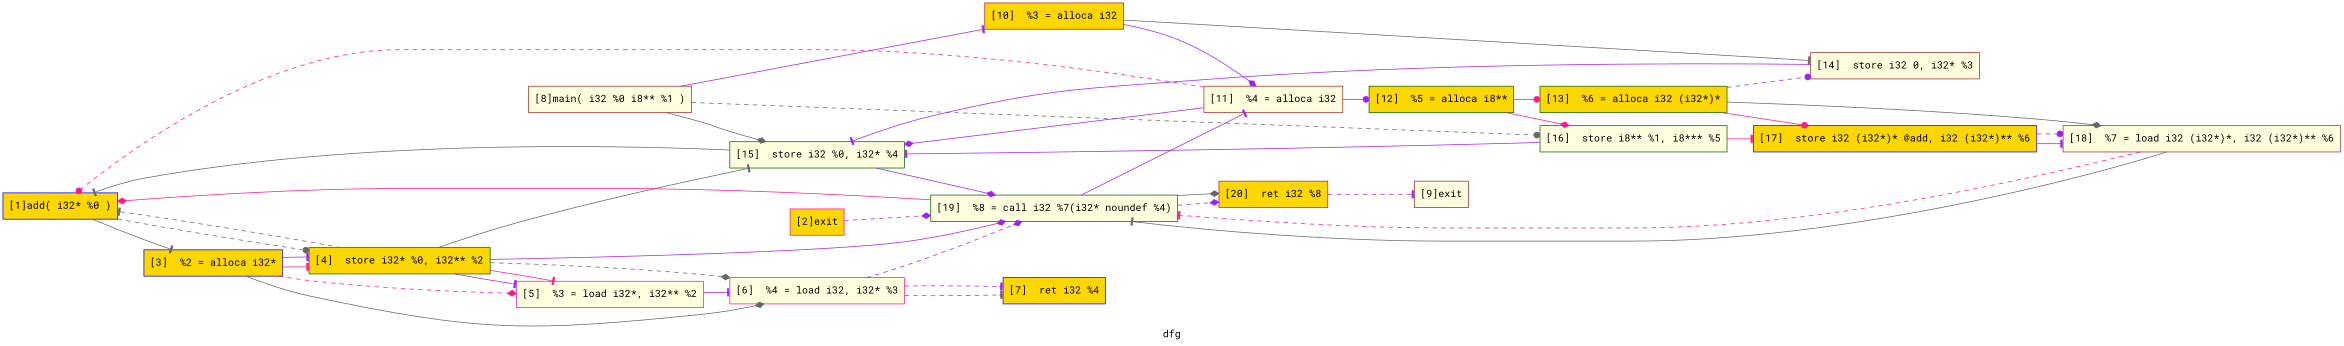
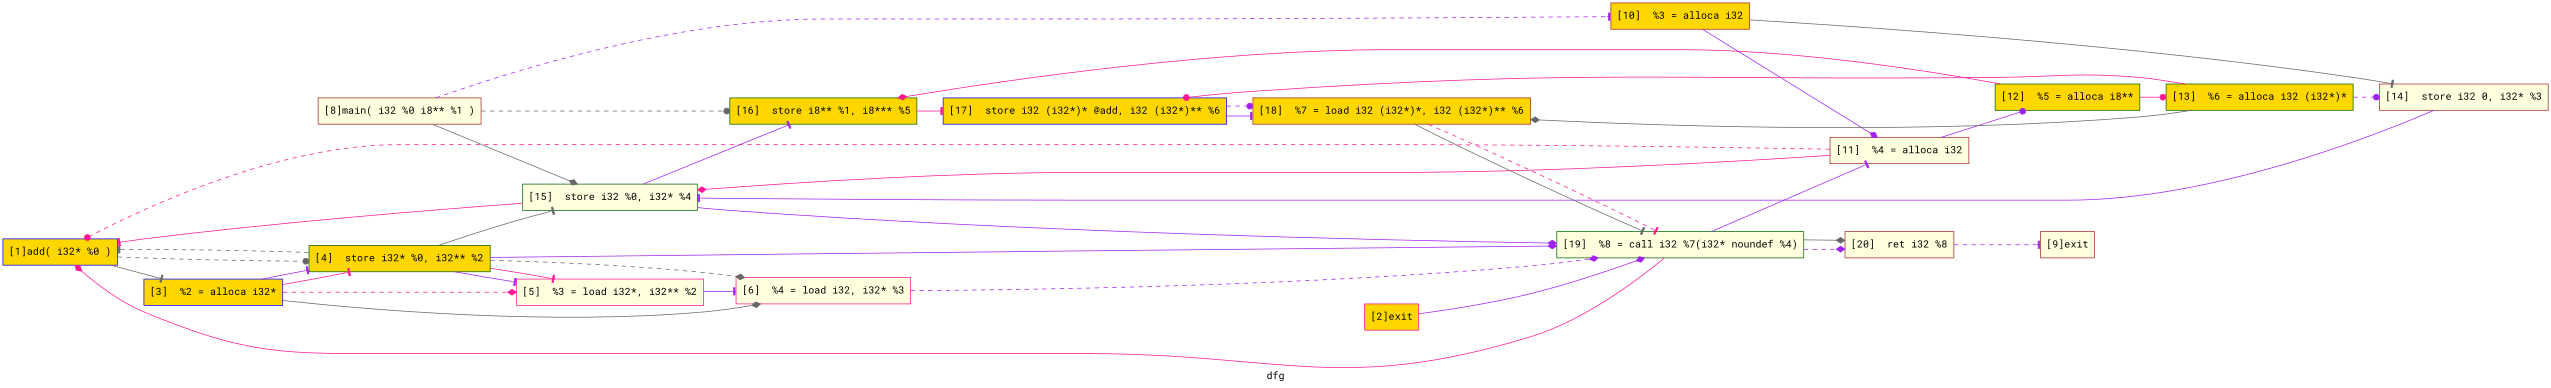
(831, 58) -> (1017, 19)
(1059, 125) -> (1268, 172)
(1634, 139) -> (823, 111)
(2202, 139) -> (1392, 111)
(1224, 149) -> (715, 155)
(411, 150) -> (322, 220)
(1273, 194) -> (1899, 245)
(883, 218) -> (1529, 294)
(1054, 291) -> none
